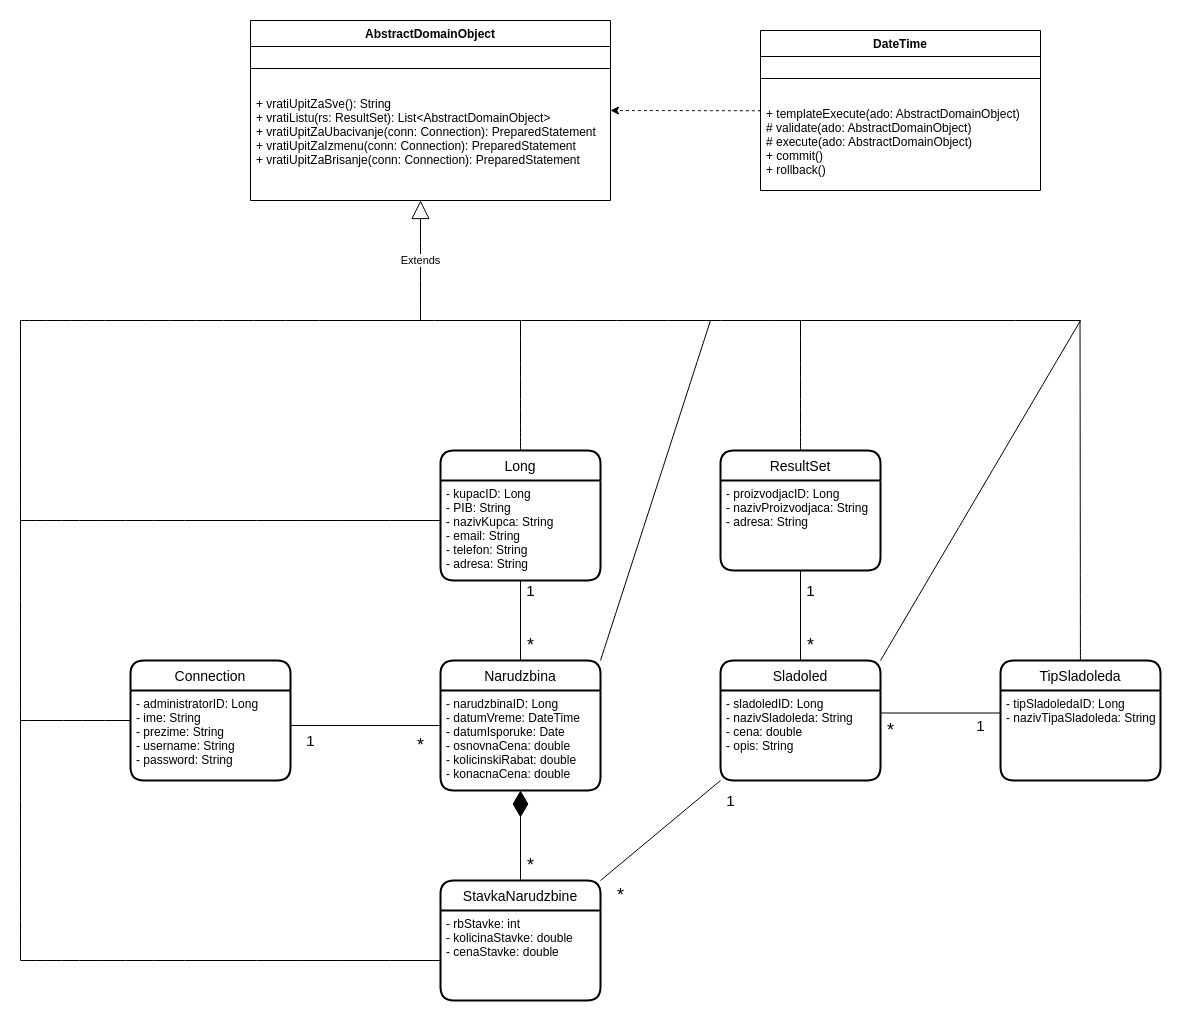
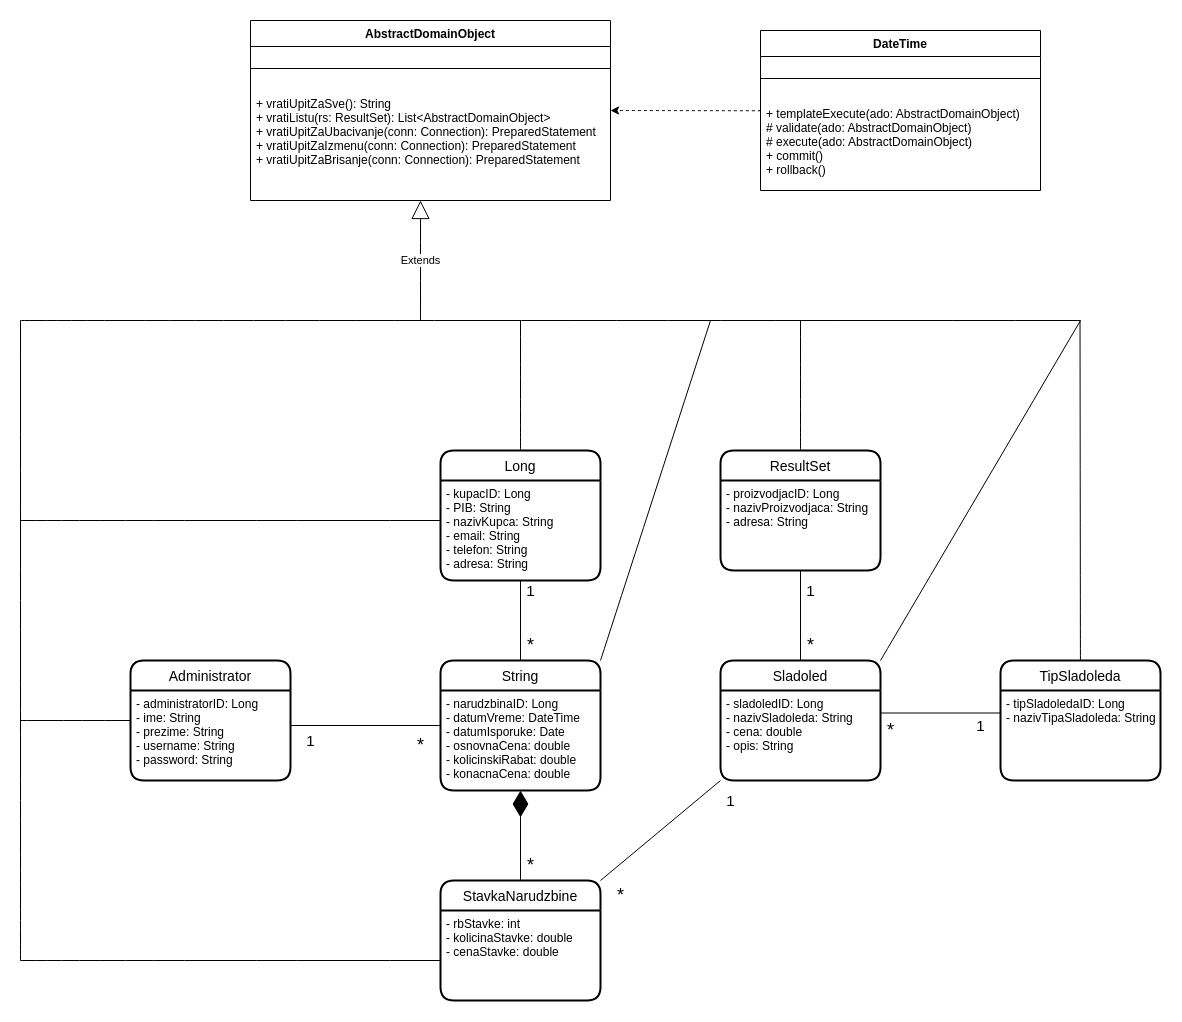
(210, 676) -> (210, 676)
(520, 676) -> (520, 676)
